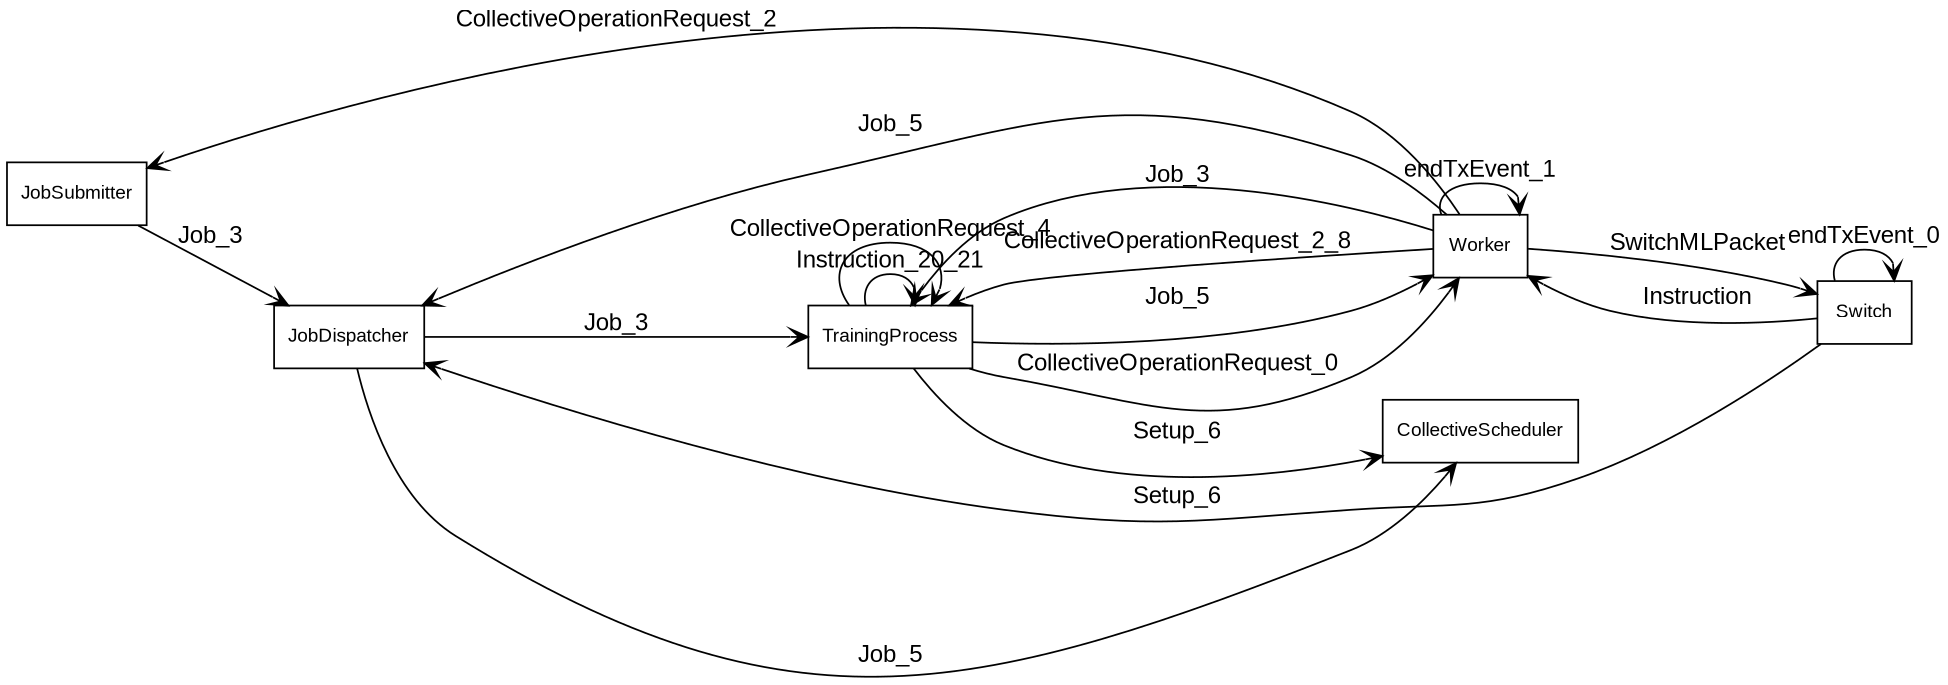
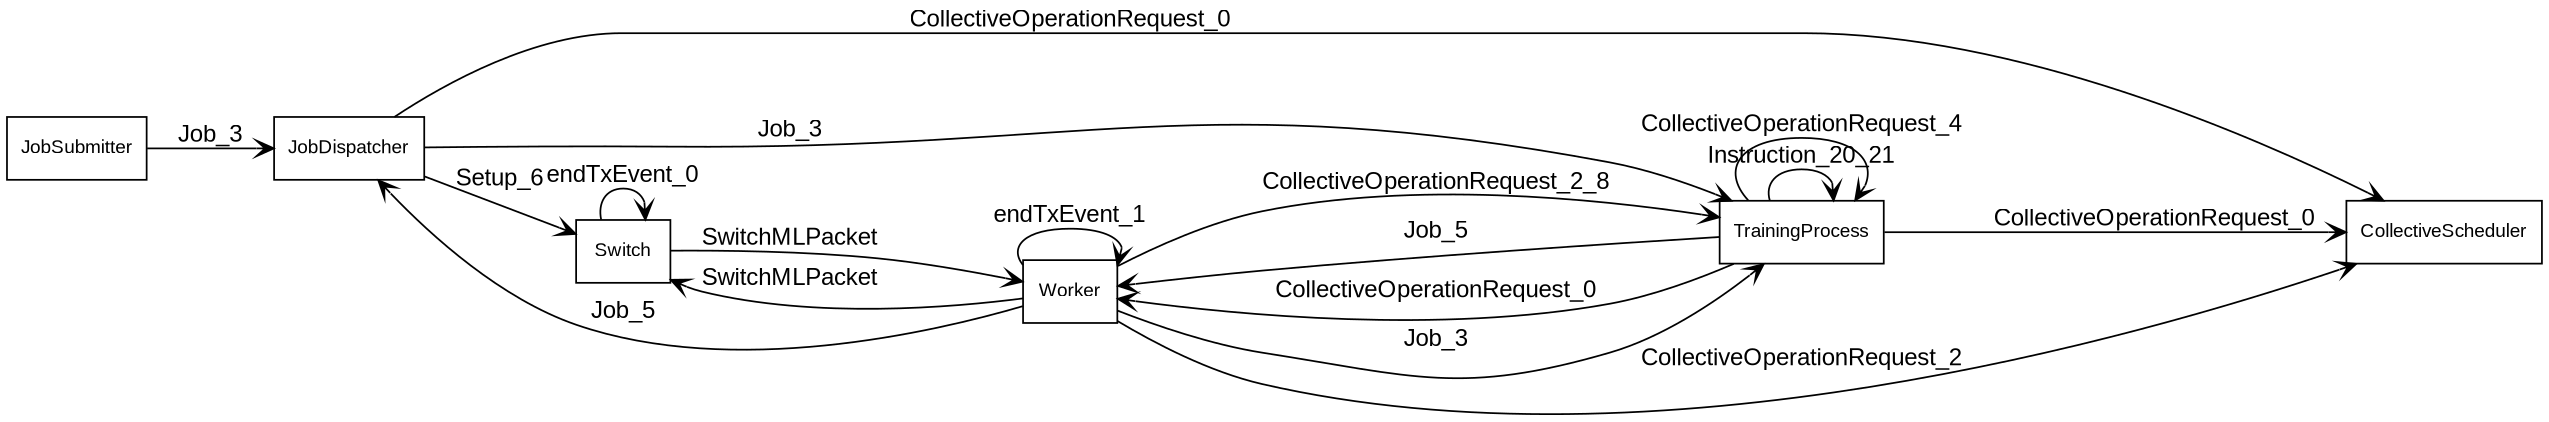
(831, 30) -> (1728, 405)
(1698, 298) -> (790, 238)
(1178, 432) -> (2154, 219)
(1142, 521) -> (492, 202)
(890, 656) -> (1070, 20)
